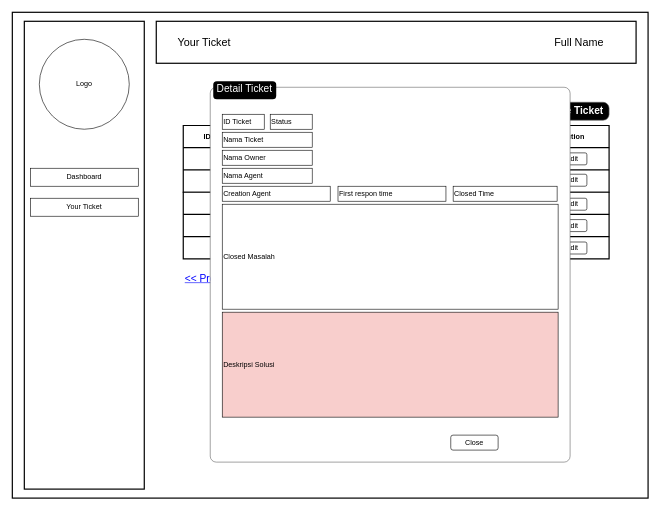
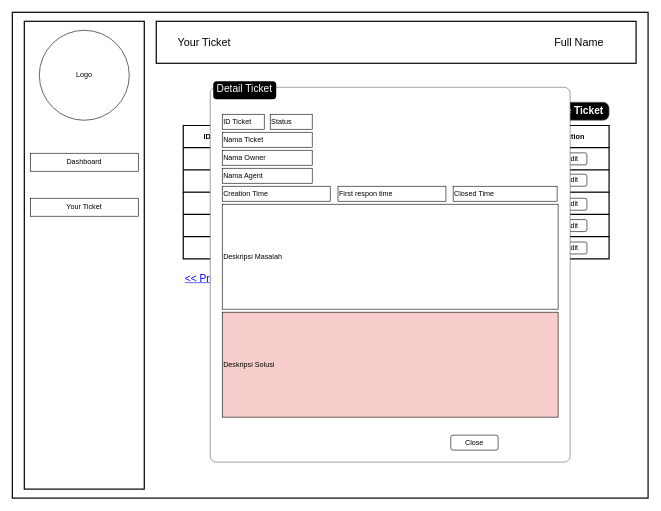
(84, 84) -> (84, 75)
(84, 177) -> (84, 162)
(250, 194) -> (247, 194)
(249, 257) -> (254, 257)
